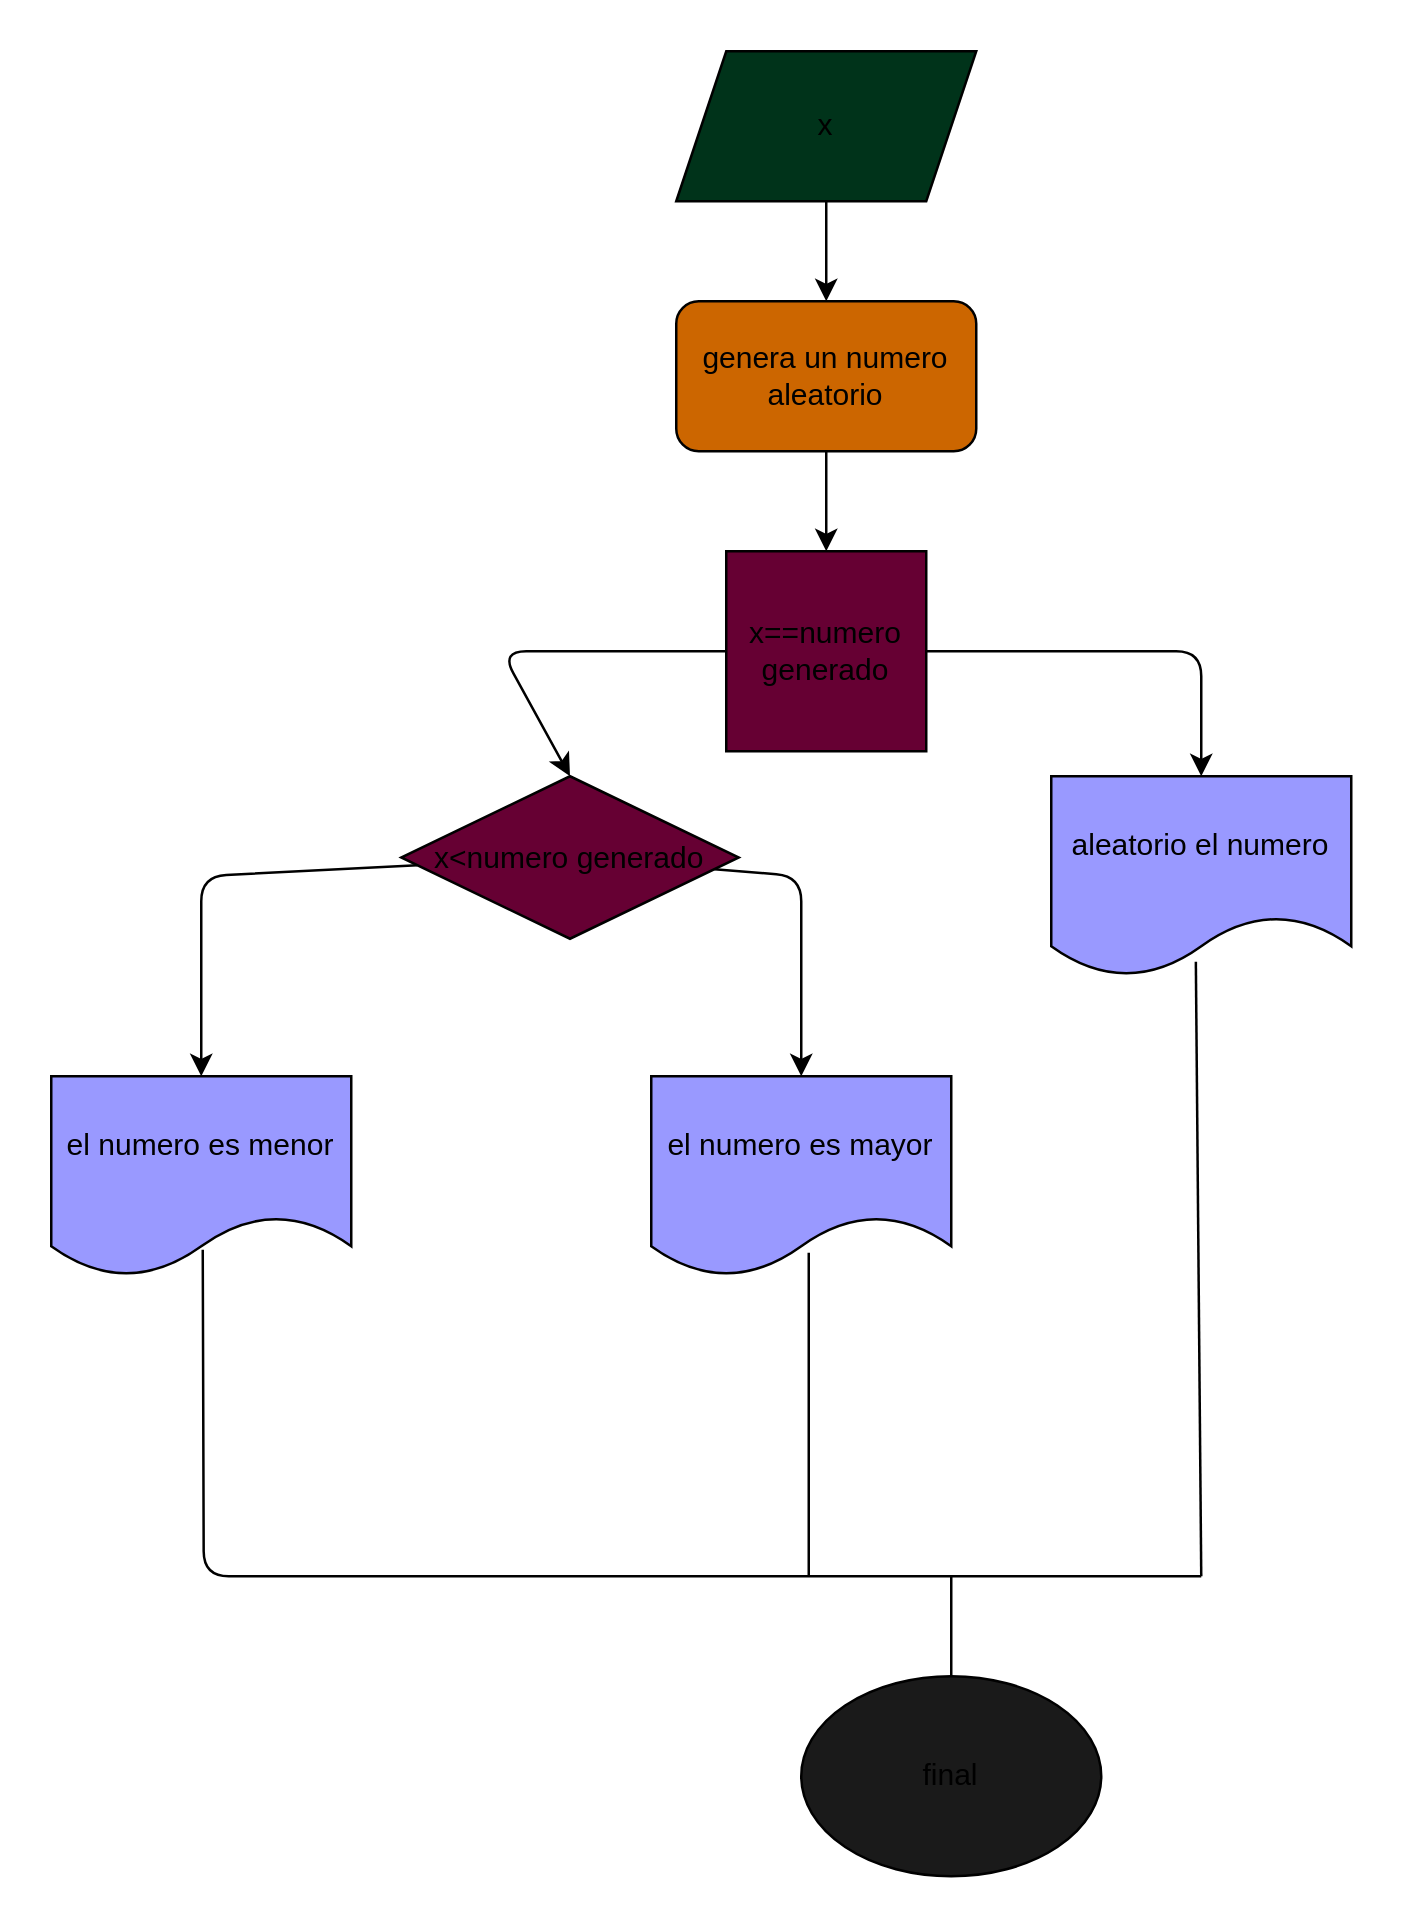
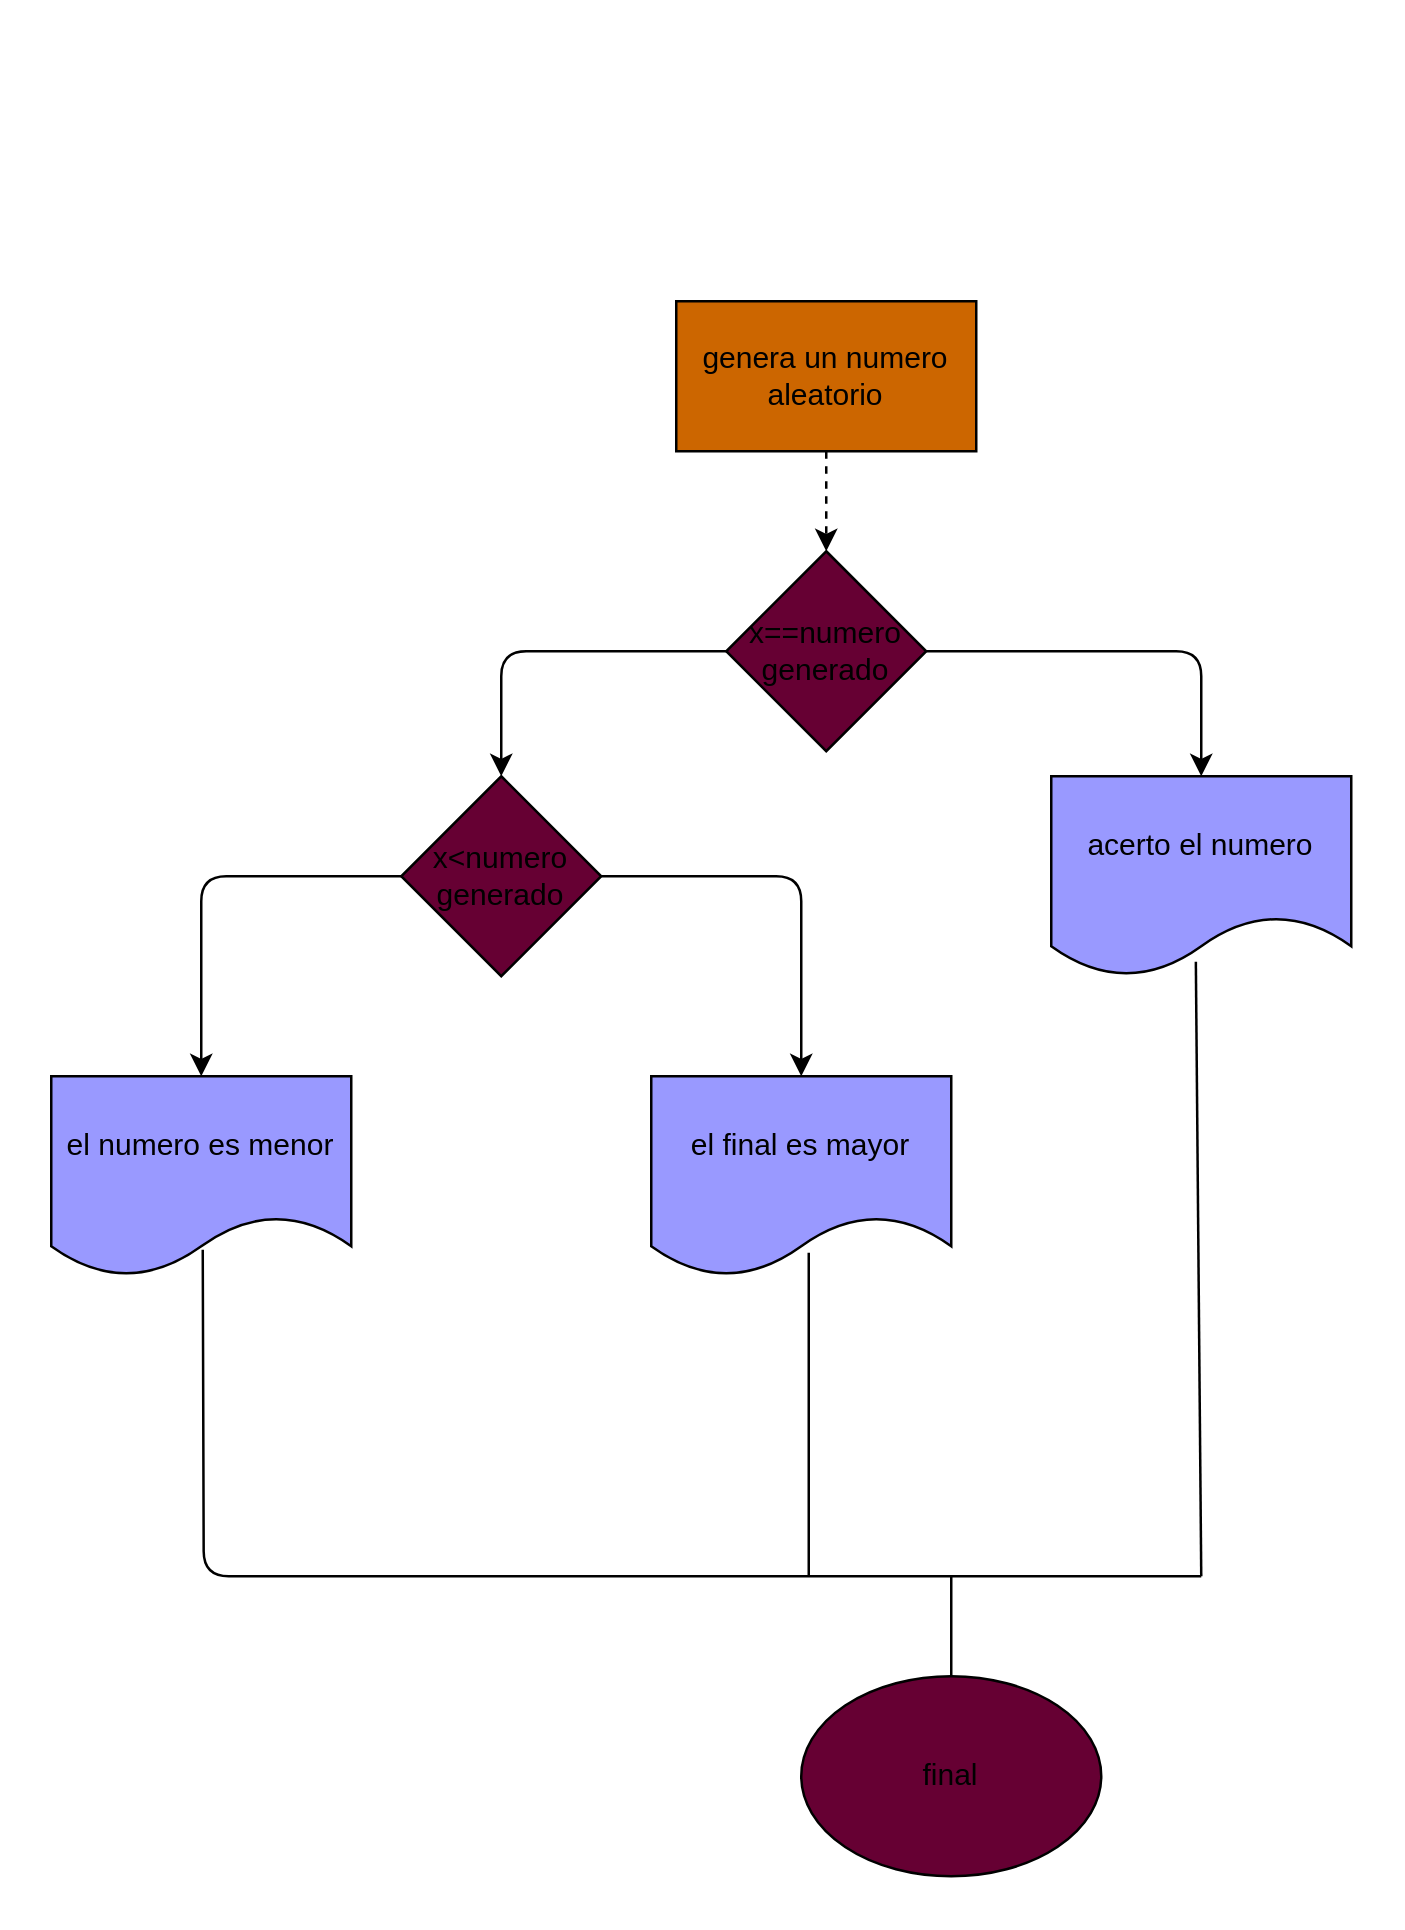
(826, 126) -> none
(826, 243) -> none
(826, 376) -> (826, 376)
(826, 492) -> (826, 492)
(826, 651) -> (826, 651)
(1201, 846) -> (1201, 846)
(570, 858) -> (501, 876)
(801, 1146) -> (801, 1146)
(951, 1776) -> (951, 1776)
